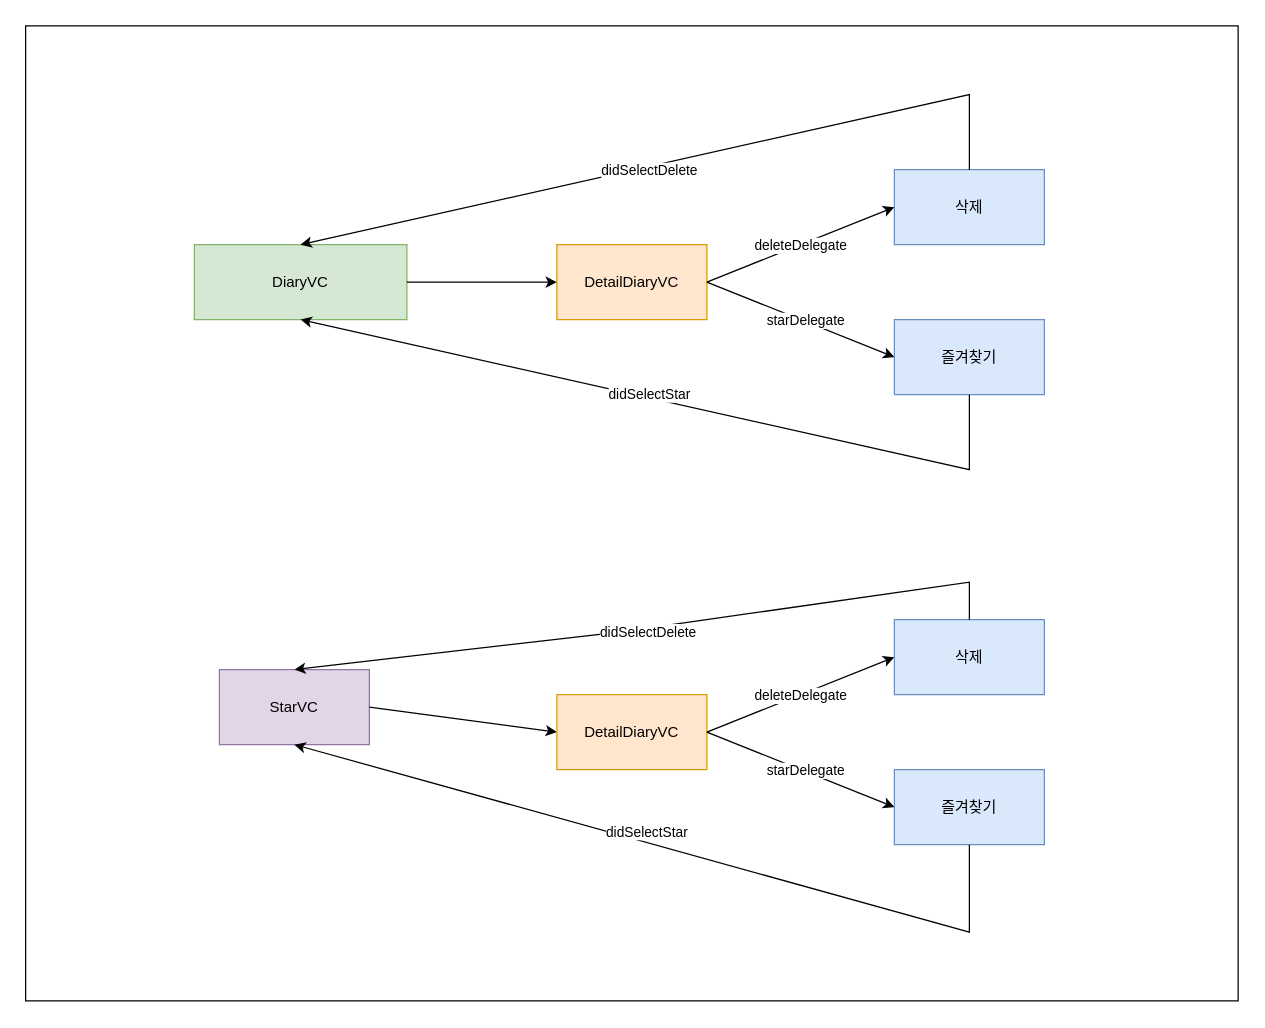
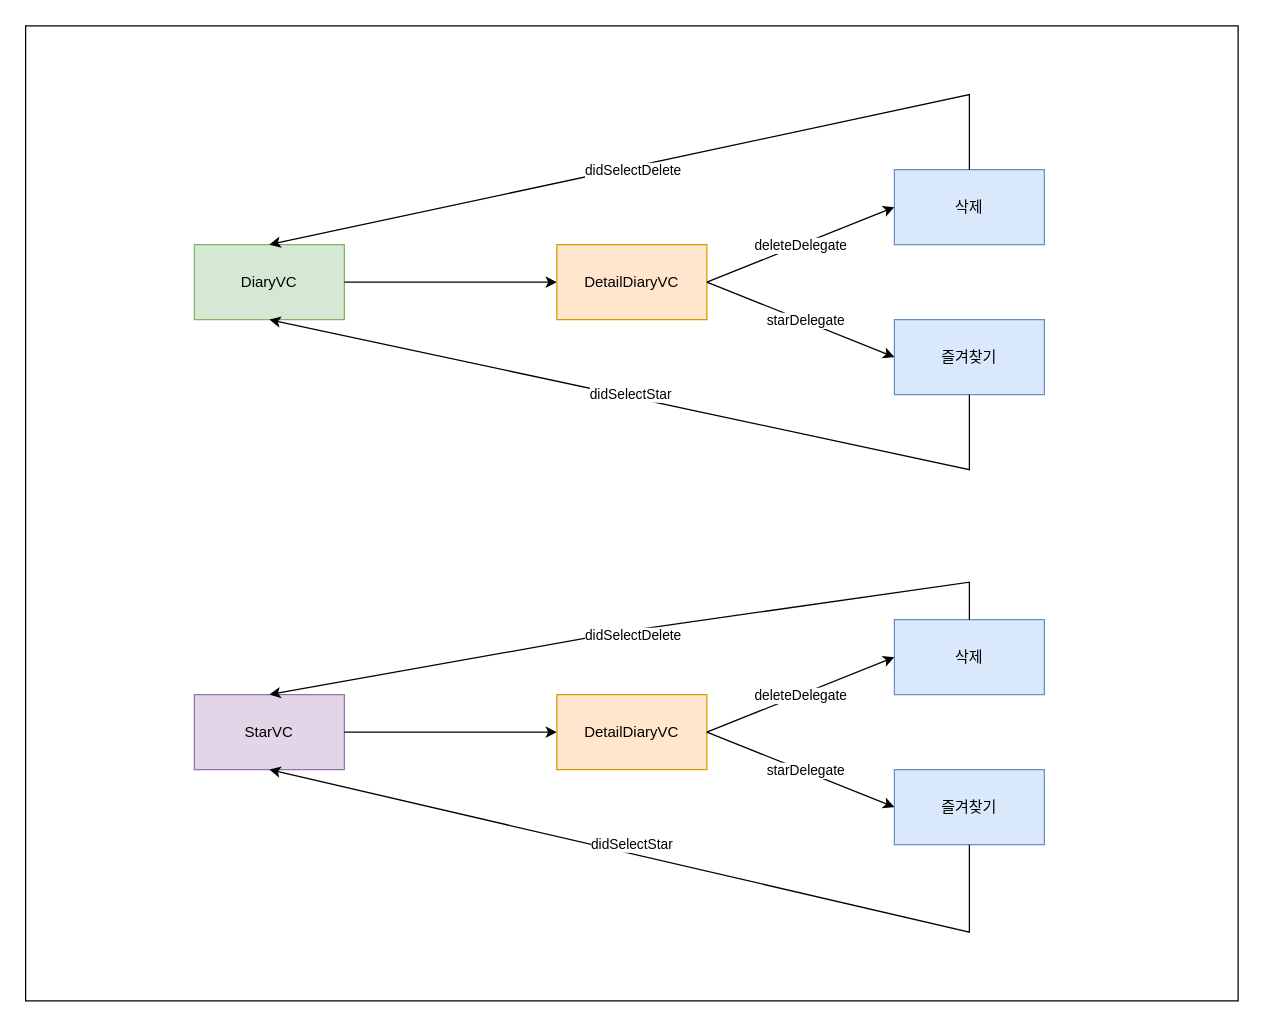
(301, 282) -> (269, 282)
(294, 707) -> (269, 732)
